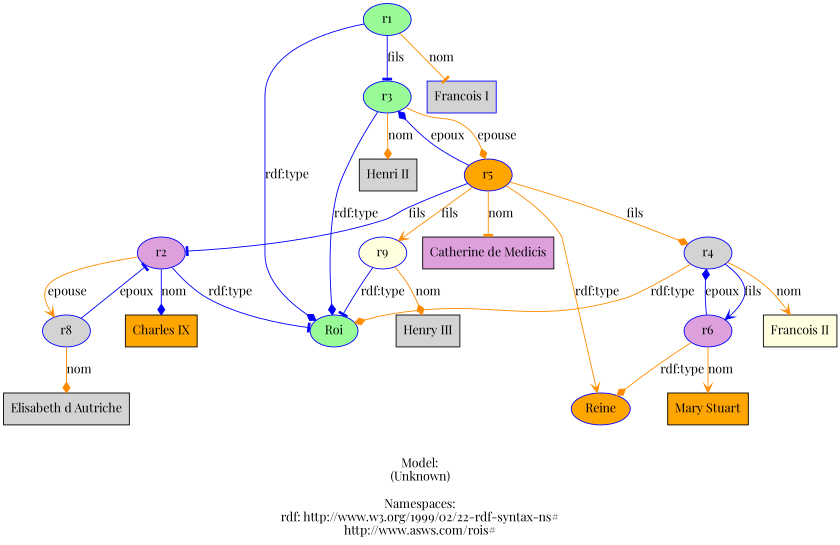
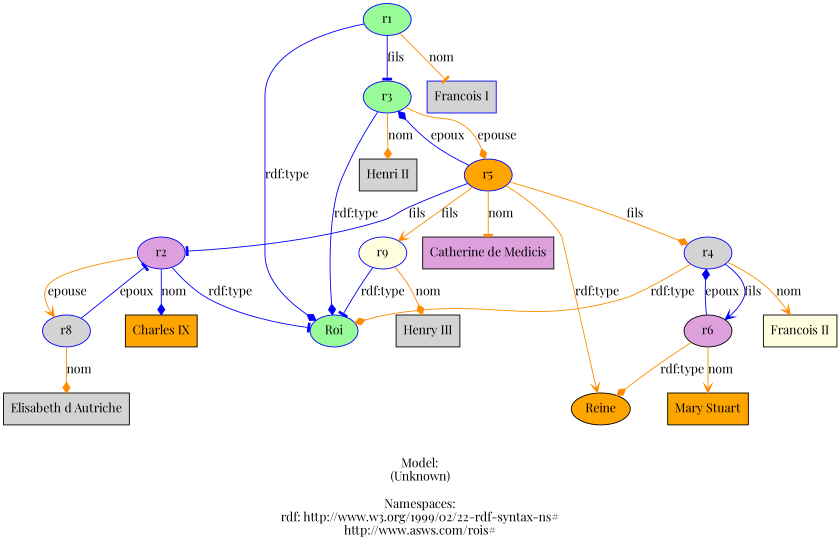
(708, 331) -> (708, 331)
(601, 409) -> (601, 409)
